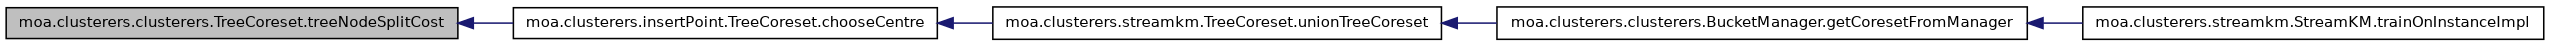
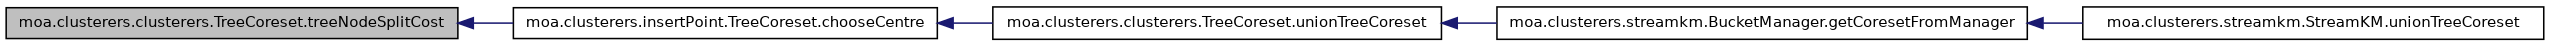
(1217, 23) -> (1217, 23)
(1762, 23) -> (1762, 23)
(2313, 23) -> (2313, 23)
